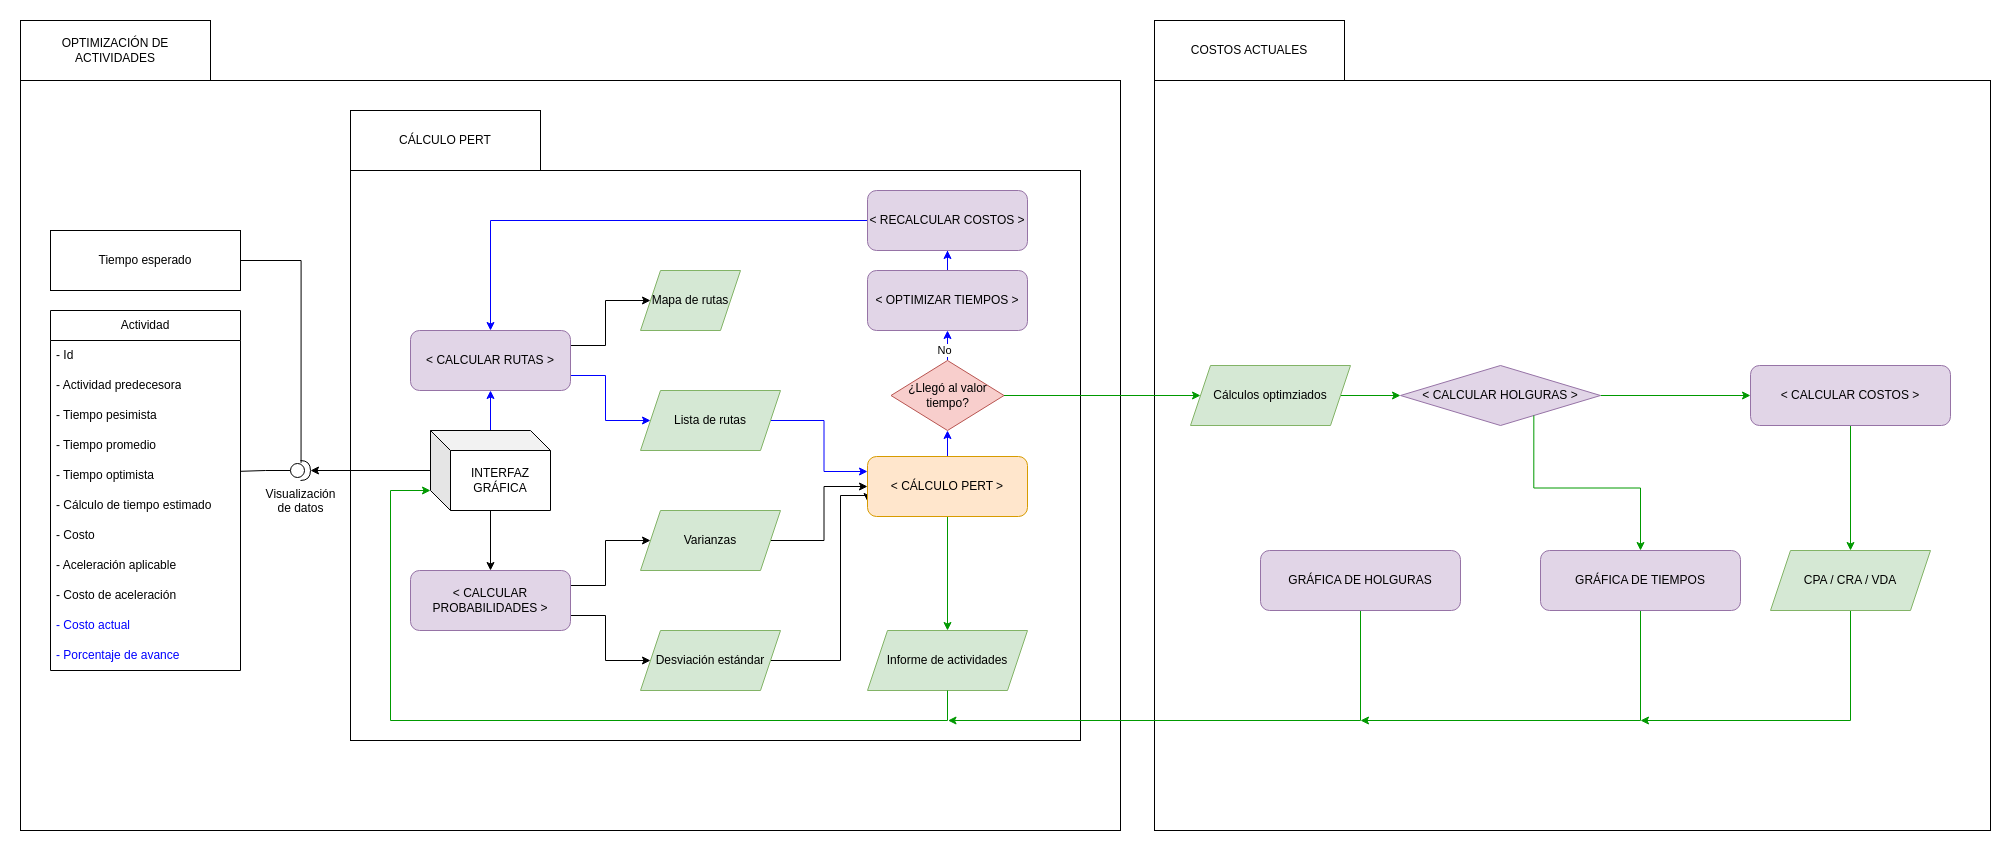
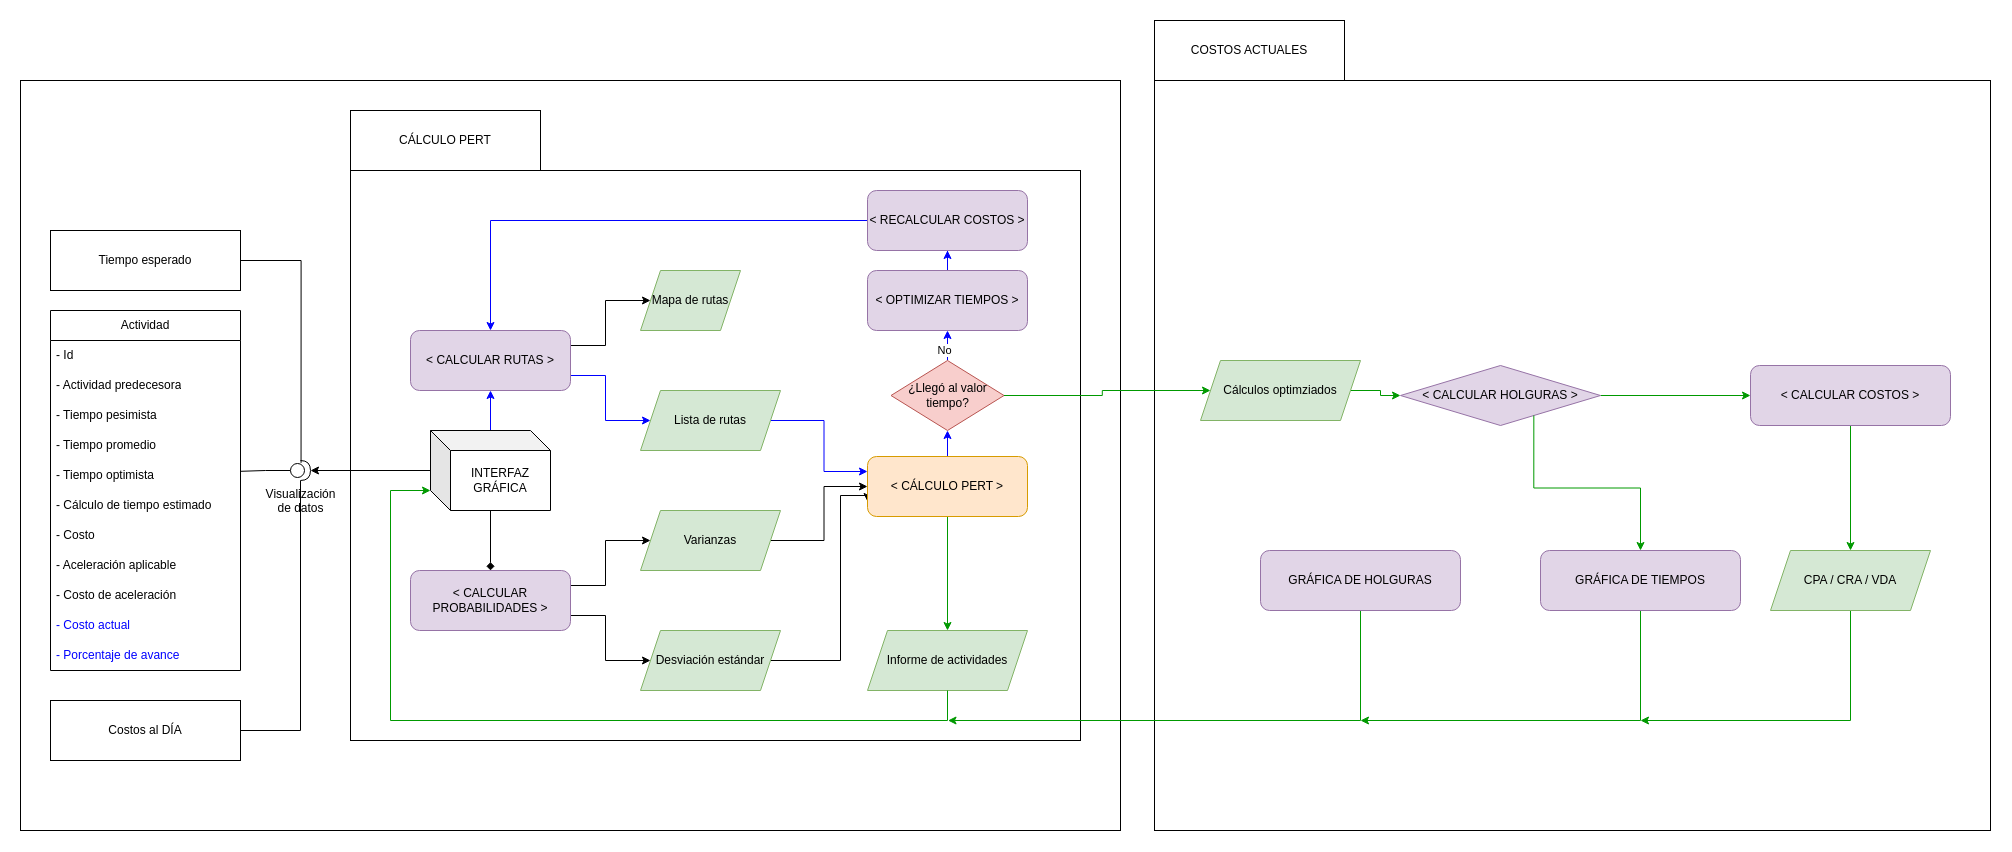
(116, 51) -> none
(1271, 396) -> (1281, 391)
(491, 562) -> (491, 562)
none -> (301, 637)
none -> (146, 731)
